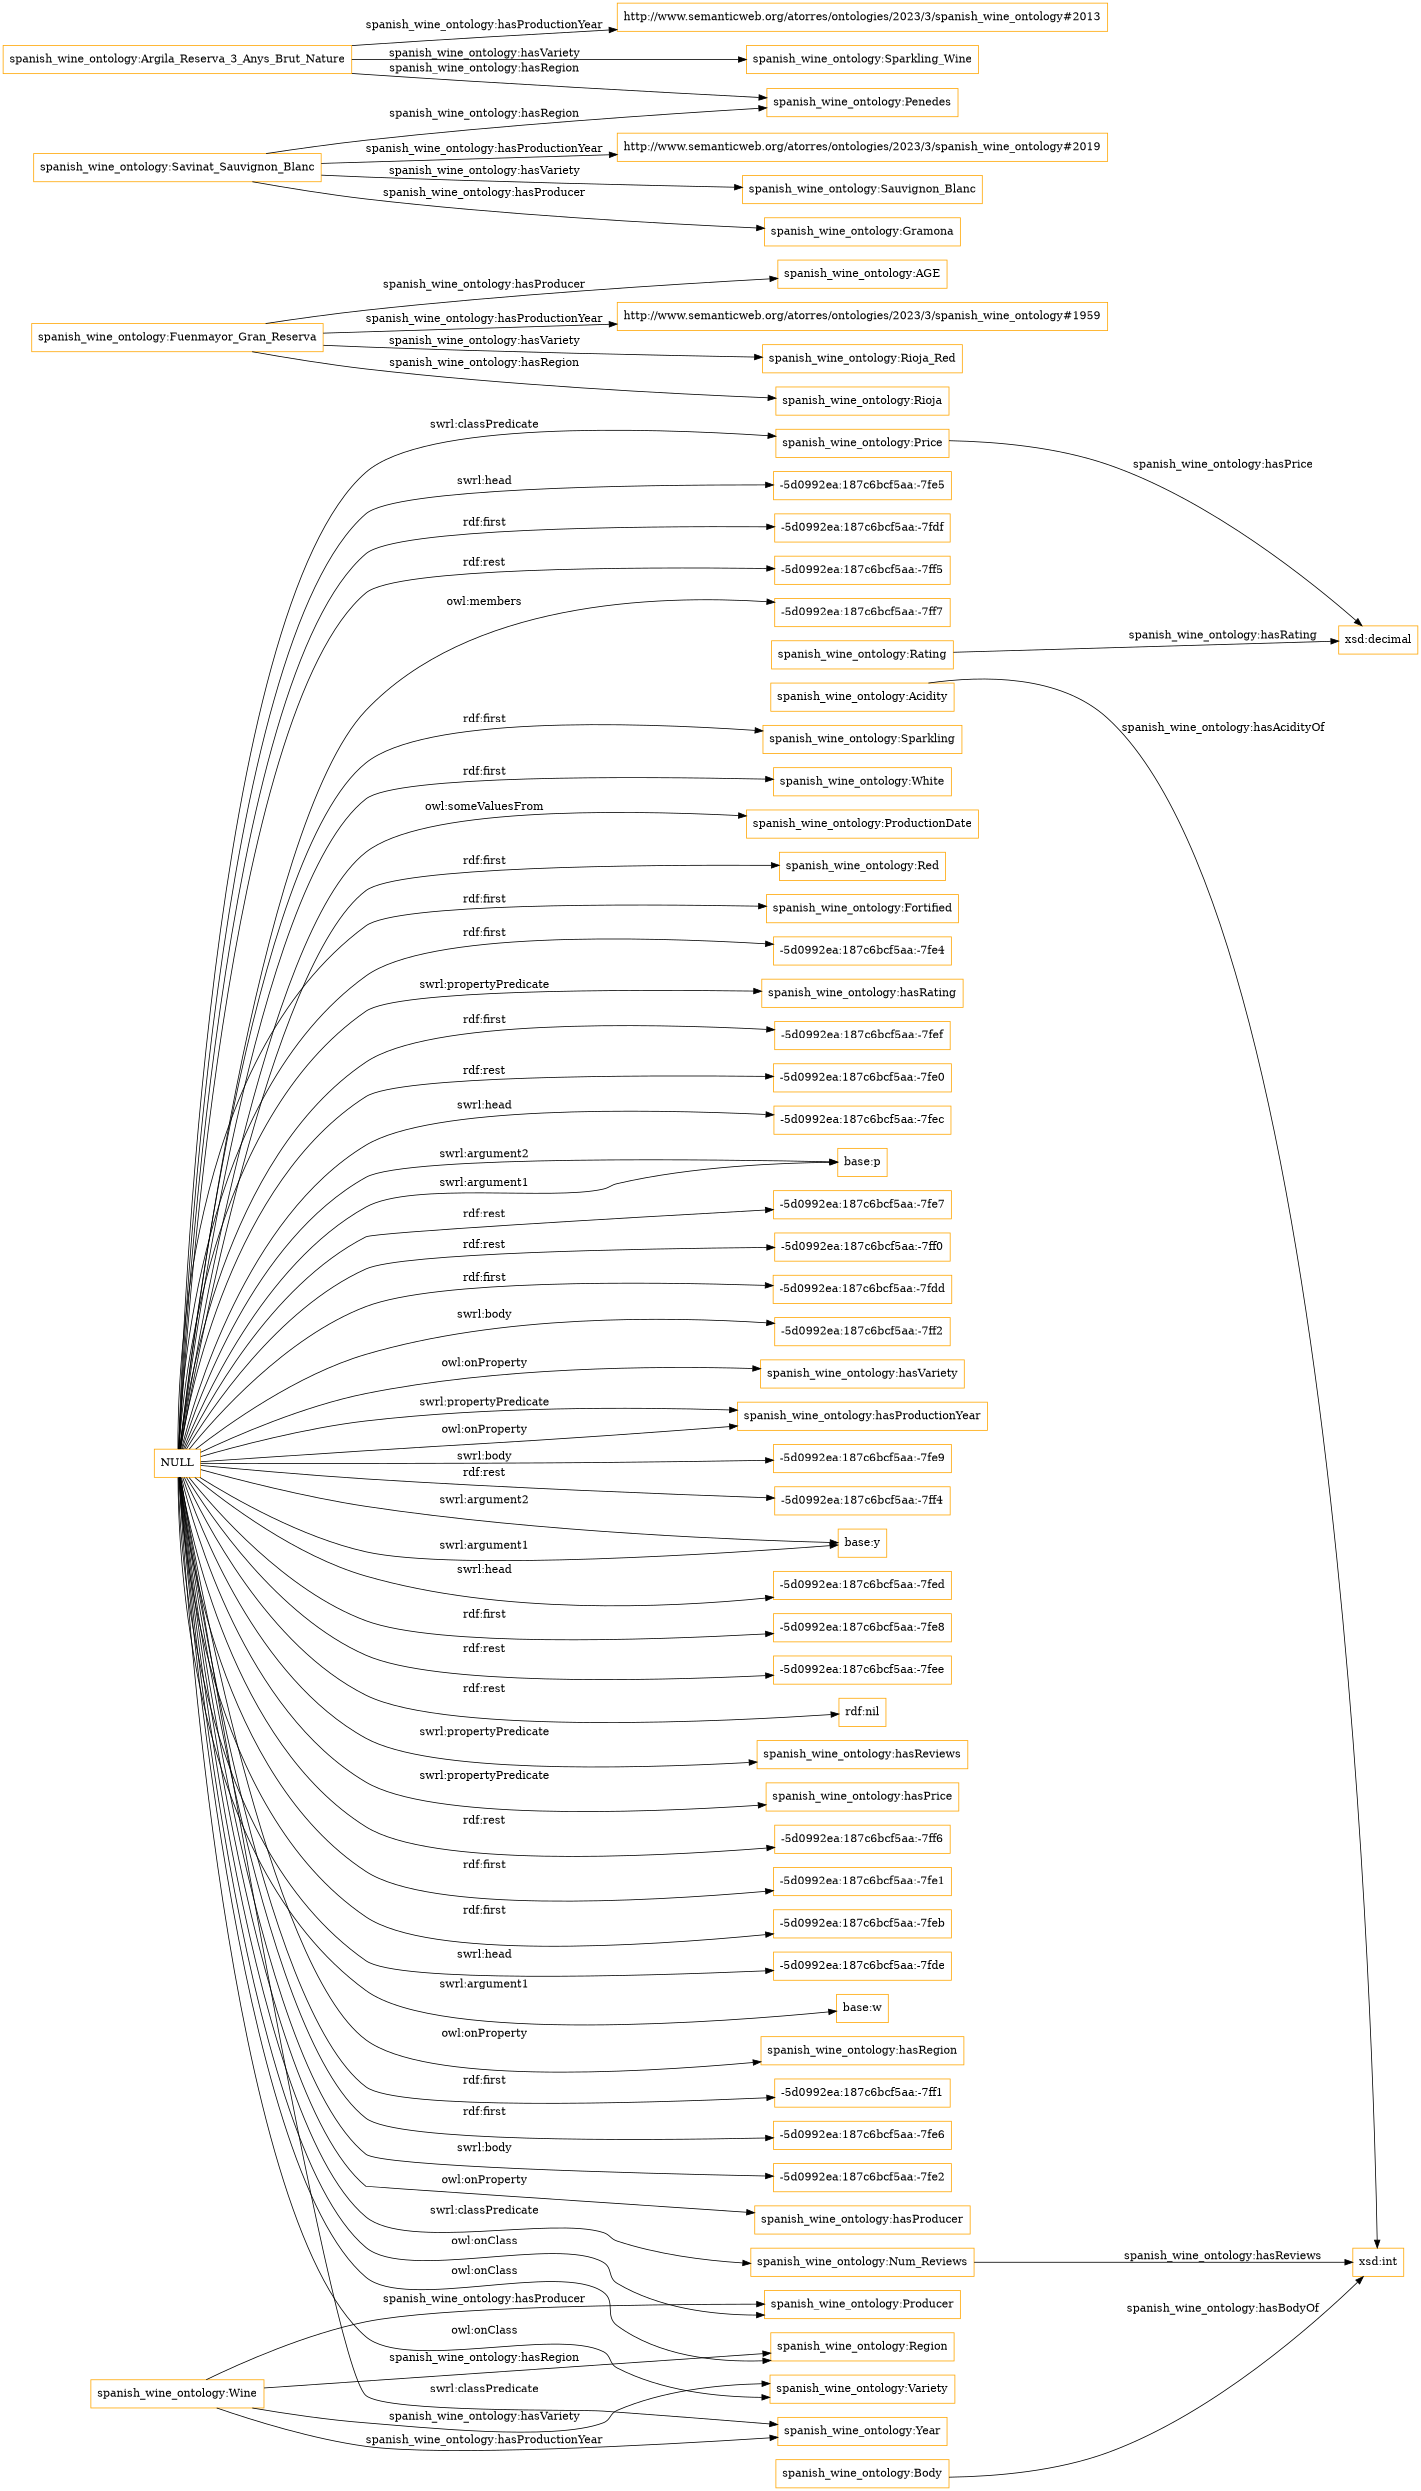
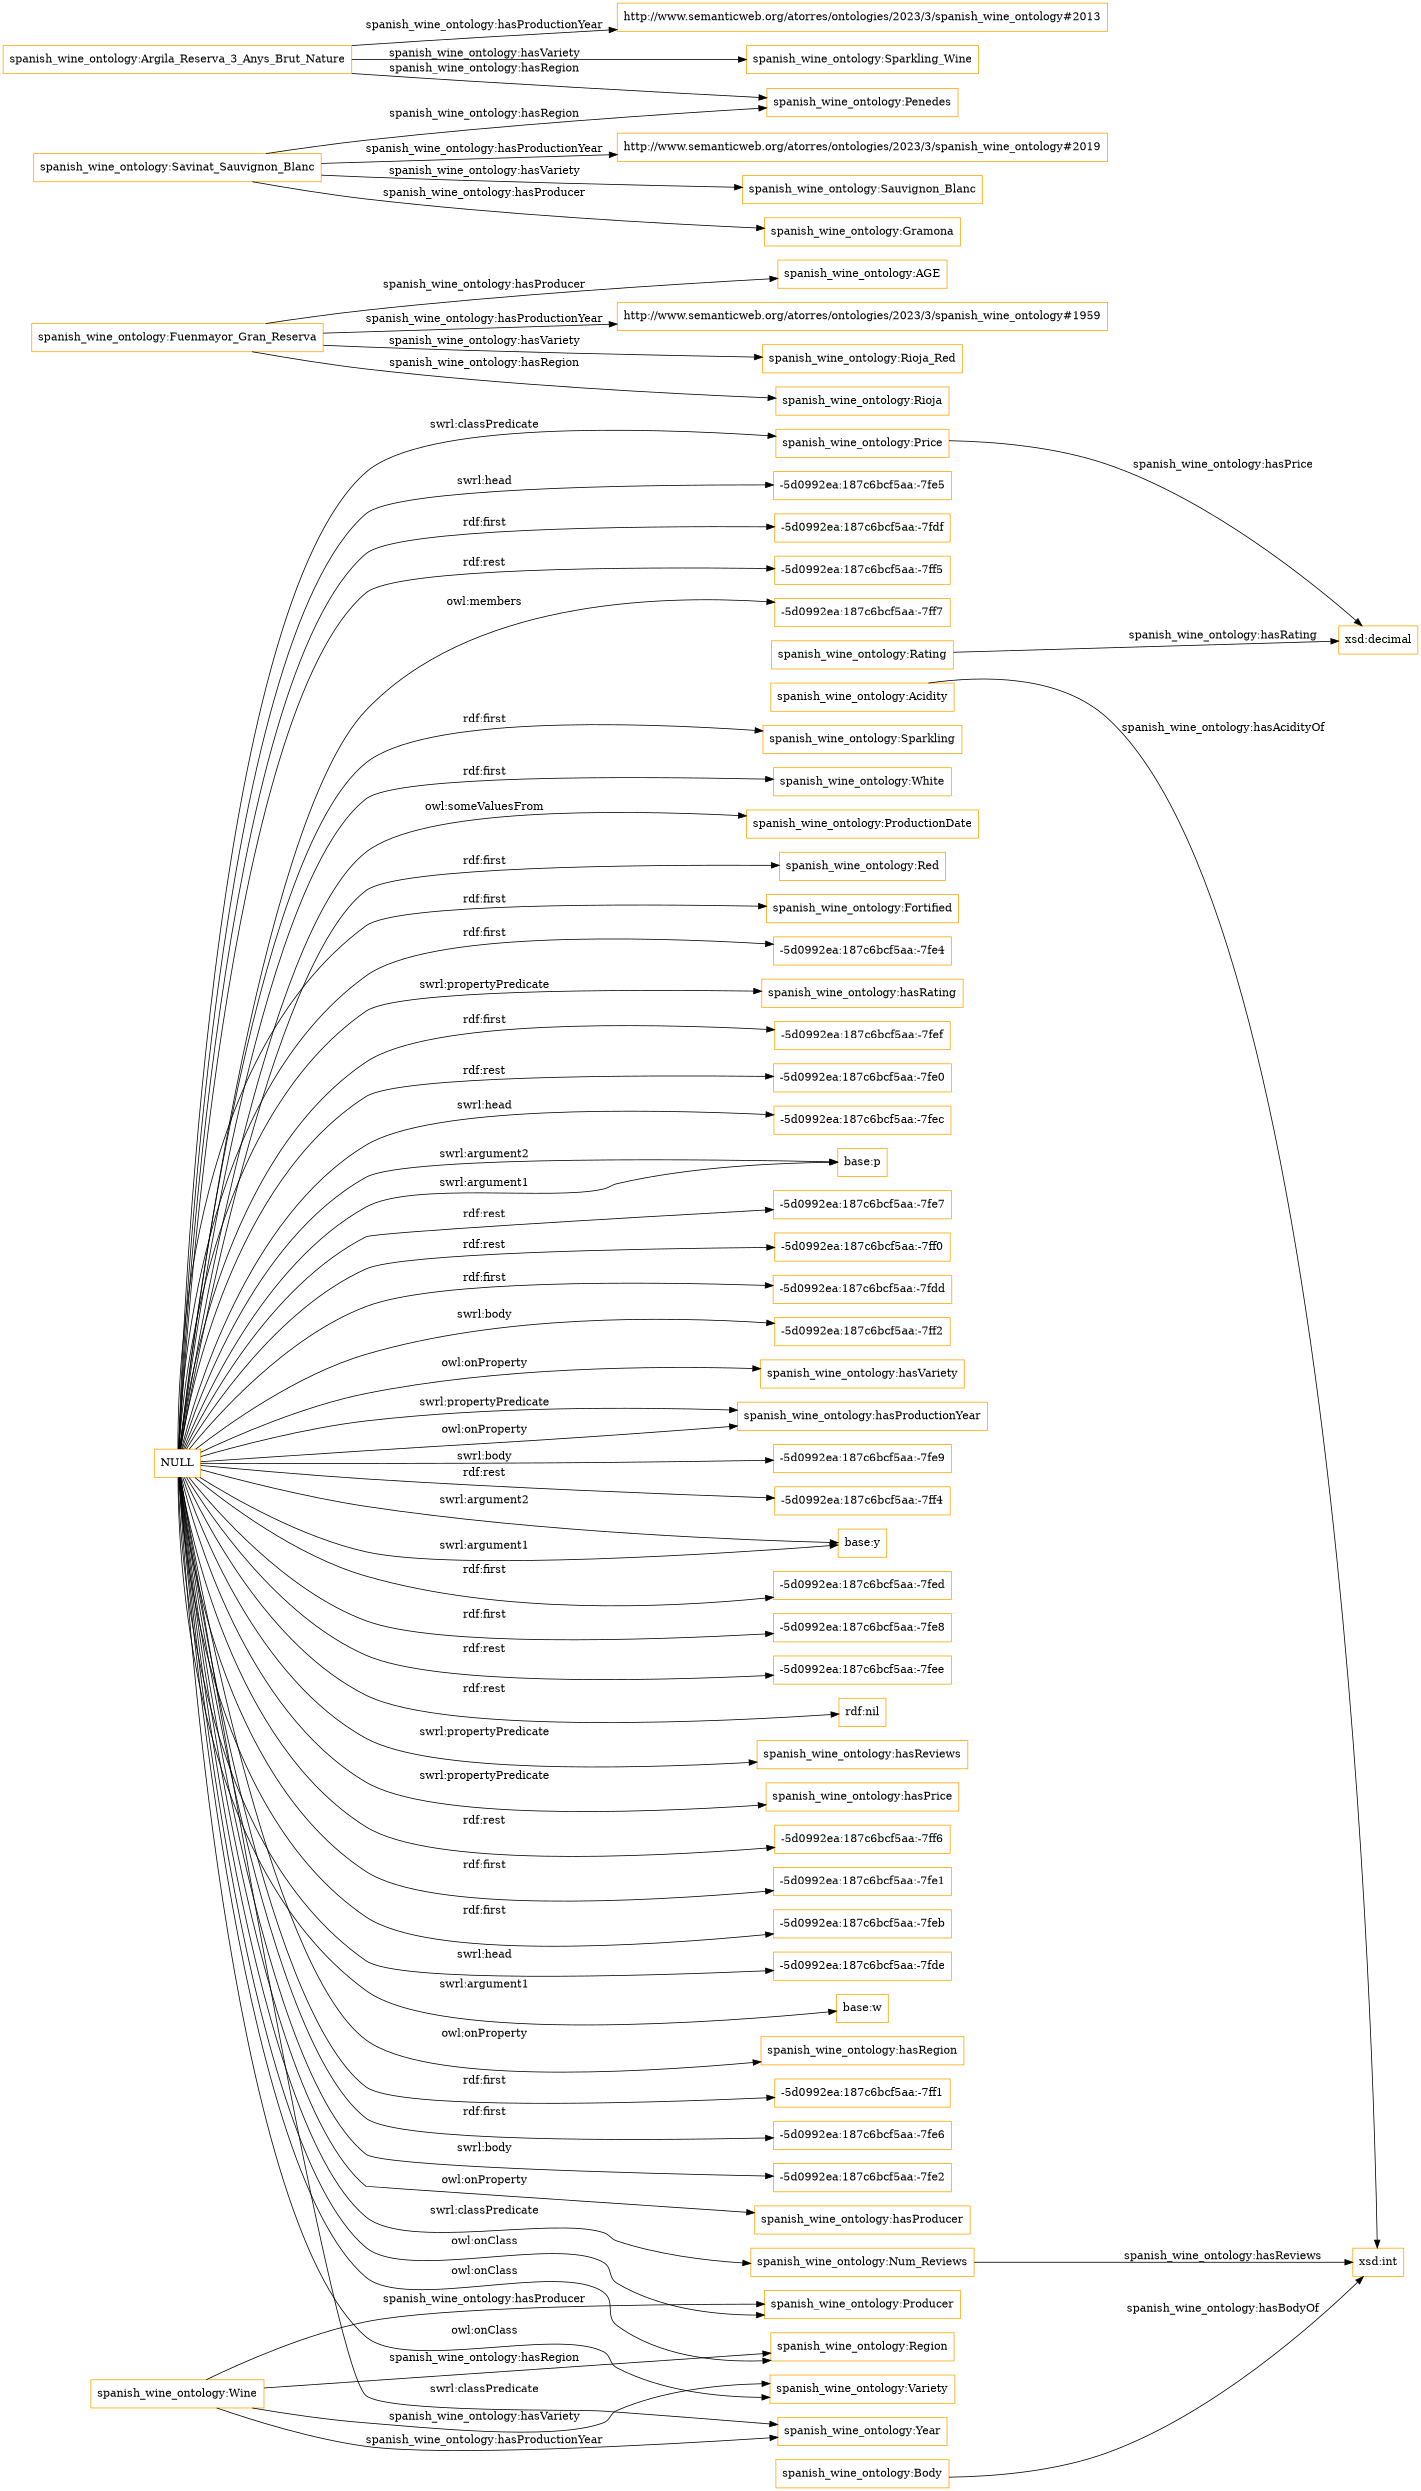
(484, 1570) -> (484, 1570)
